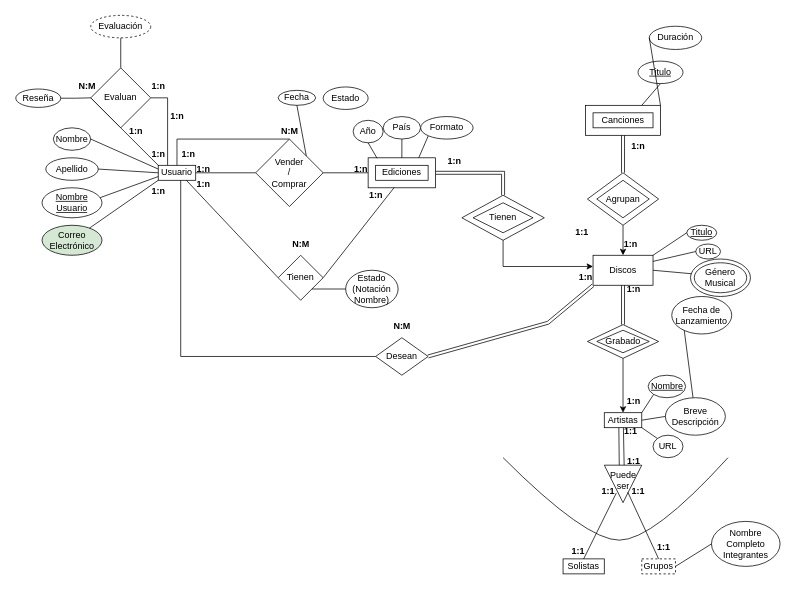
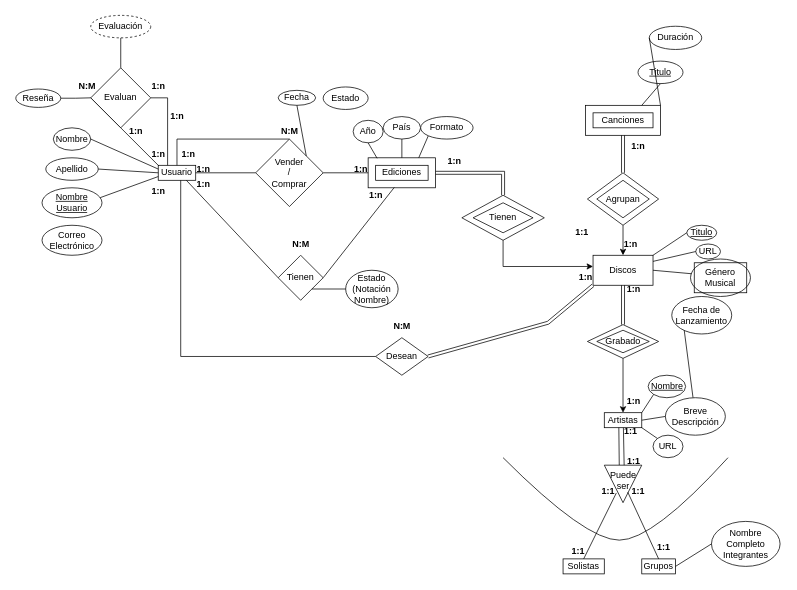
(123, 205) -> none
(72, 240) -> (72, 240)
(720, 278) -> (720, 278)
(659, 567) -> (659, 567)
